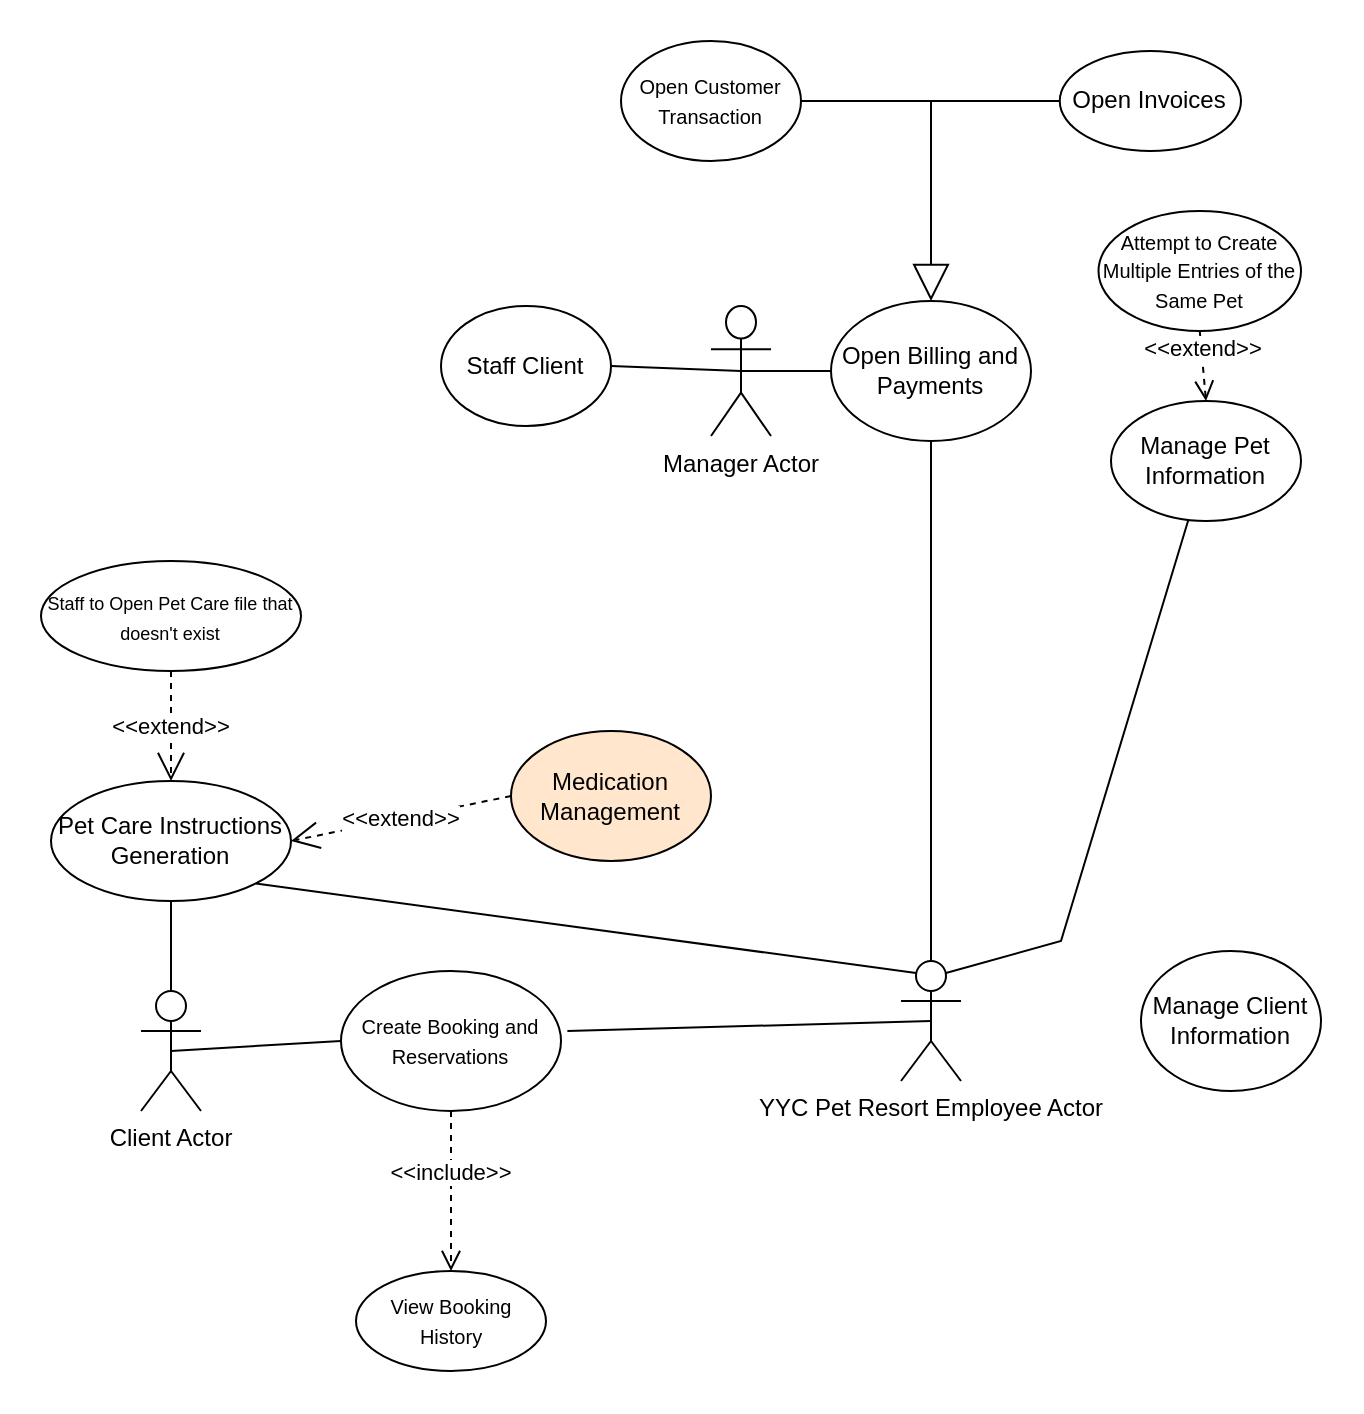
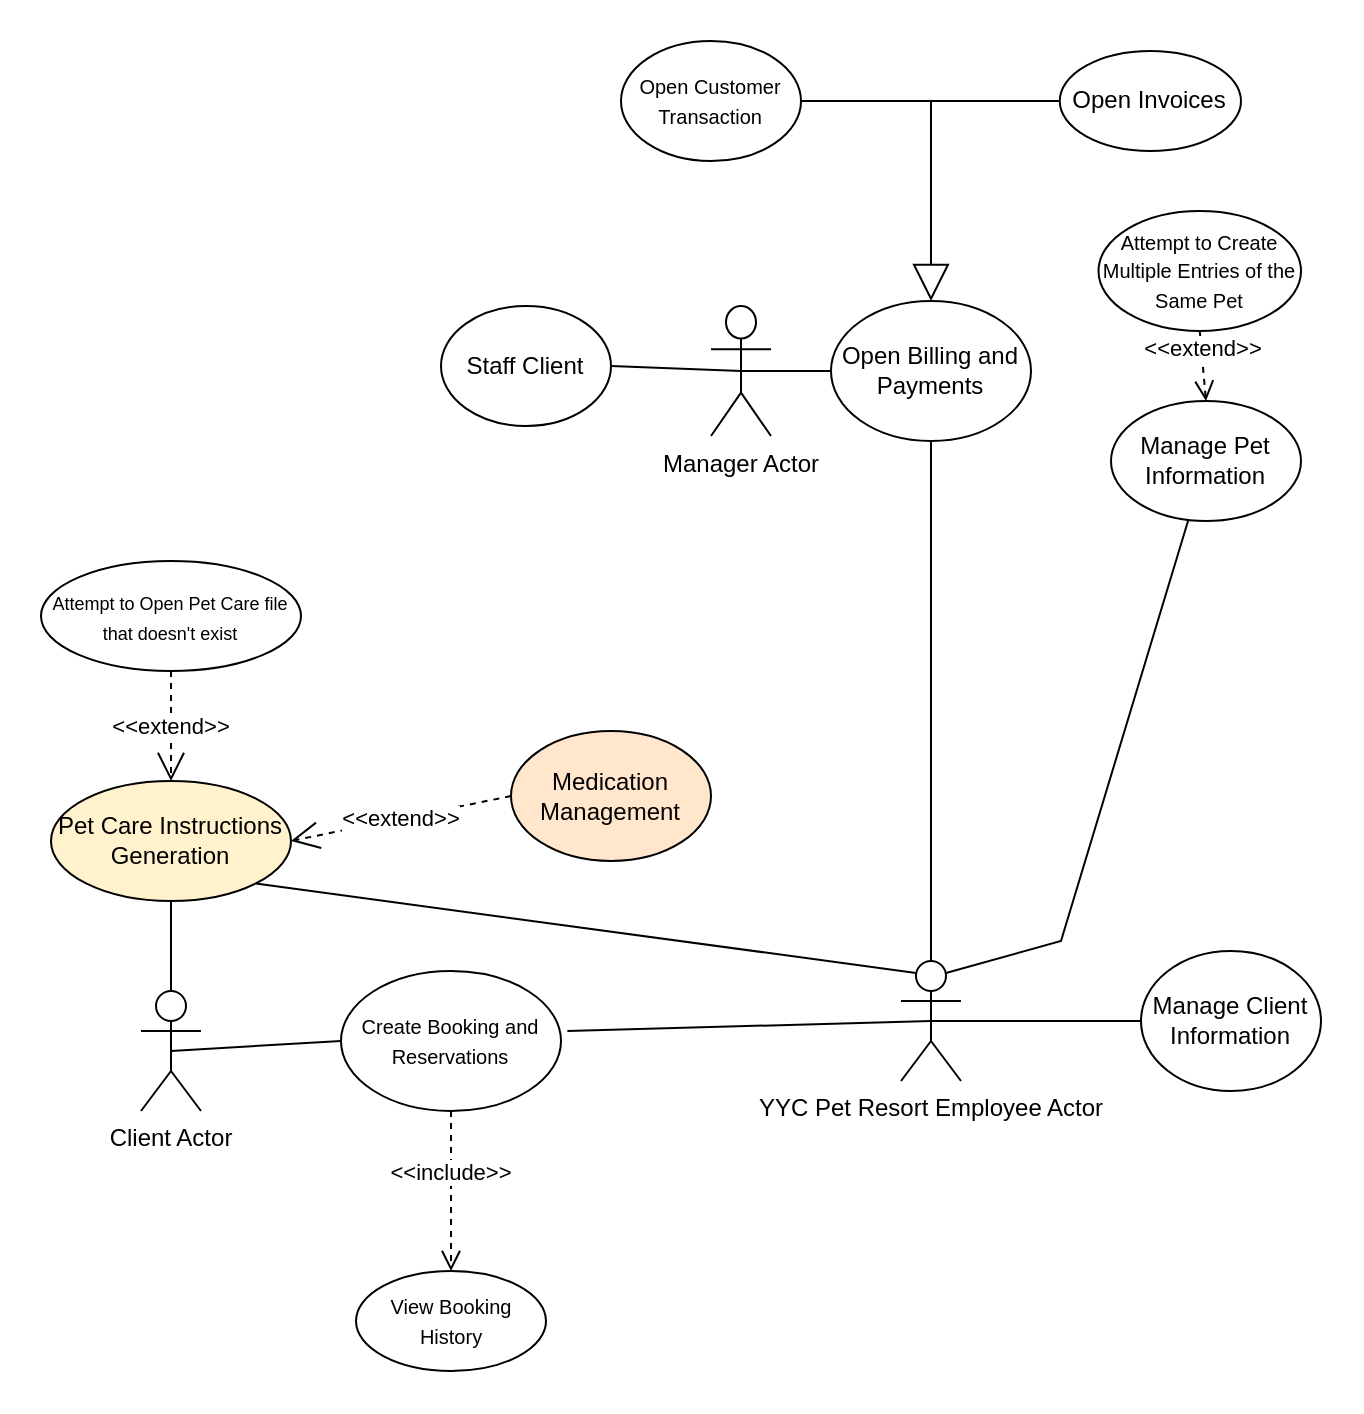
(171, 617) -> (171, 617)
(171, 841) -> (171, 841)
none -> (1045, 1021)
